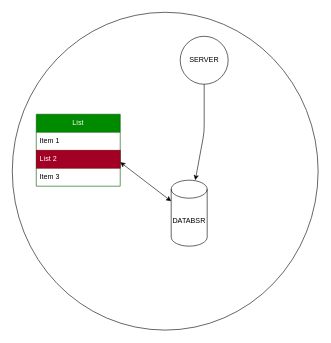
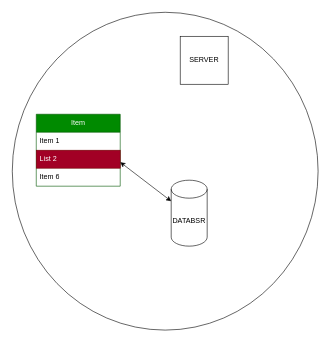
(204, 60) -> (204, 60)
(78, 123) -> (78, 123)
(200, 154) -> none
(51, 177) -> (51, 177)
